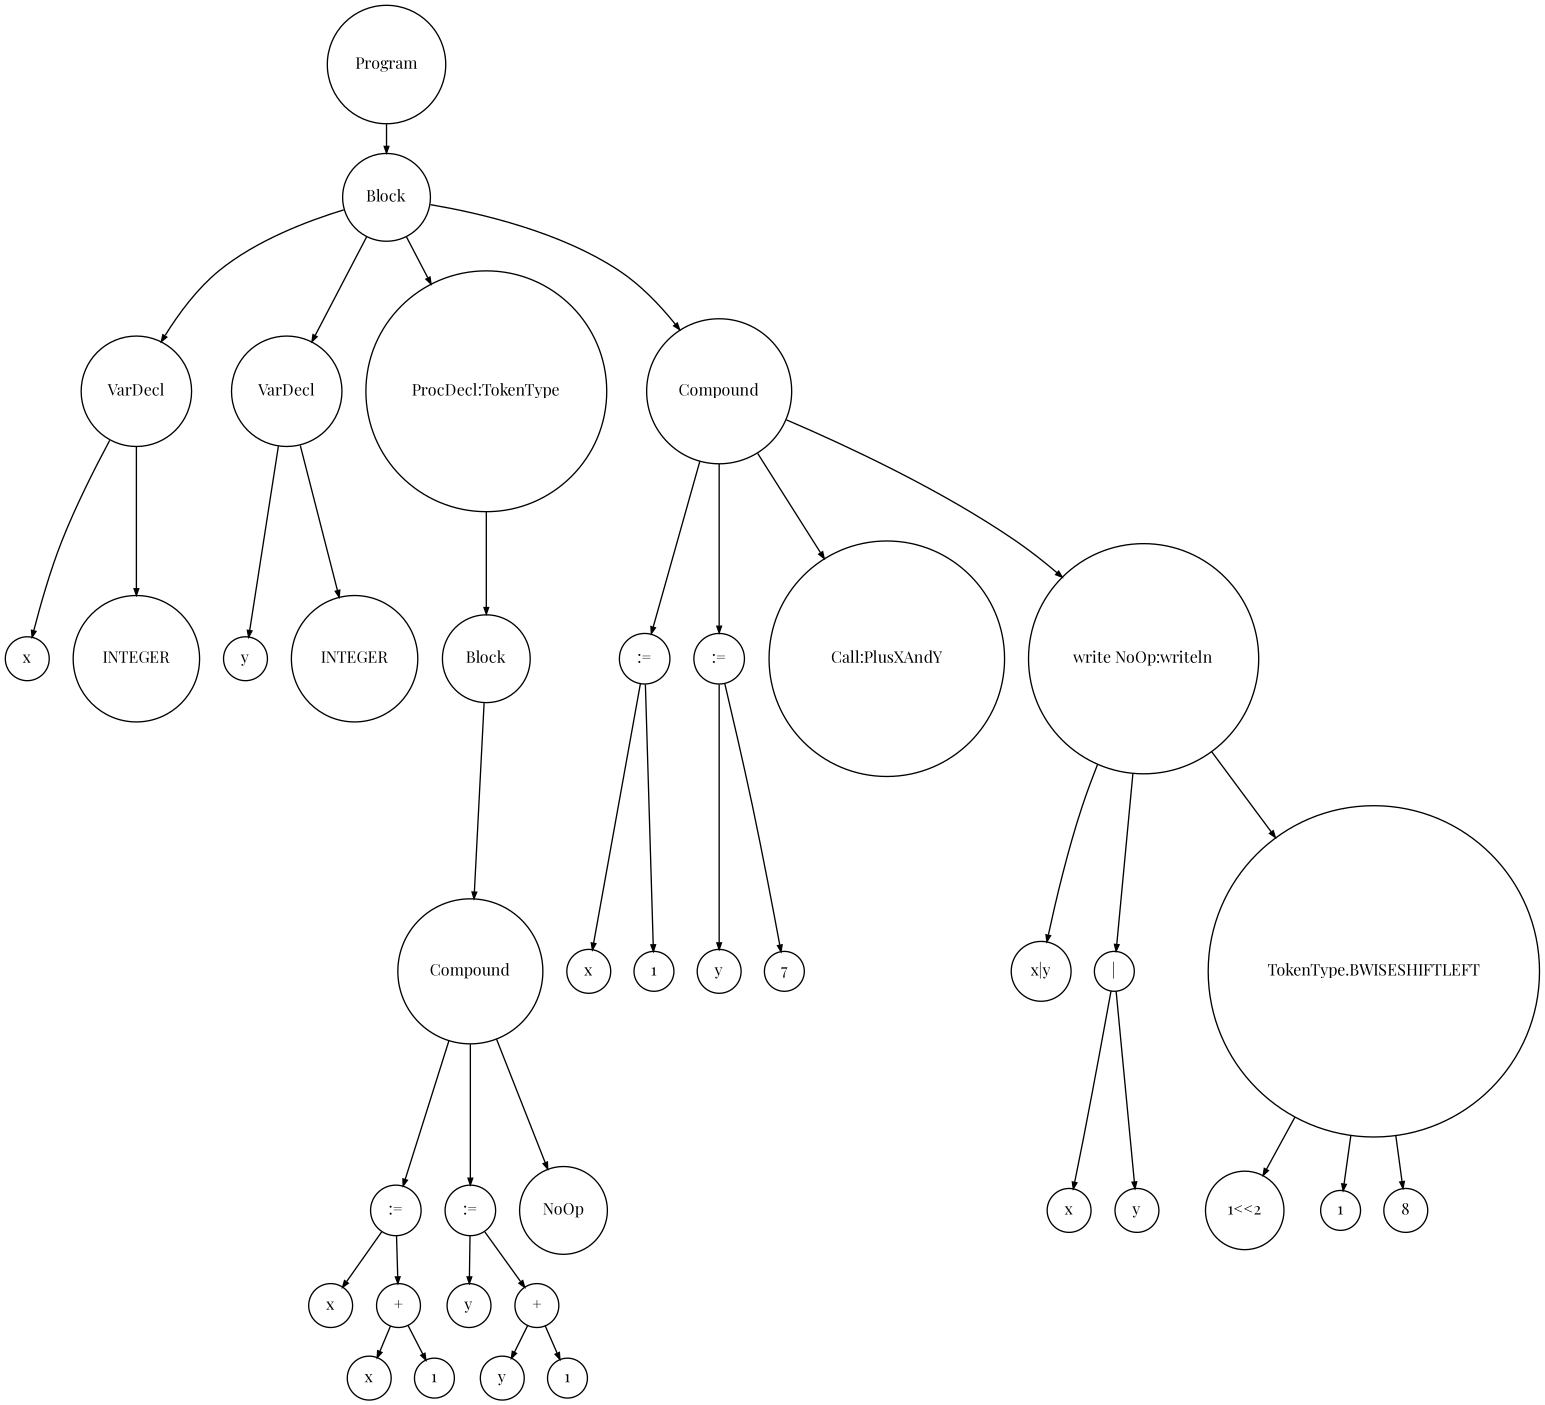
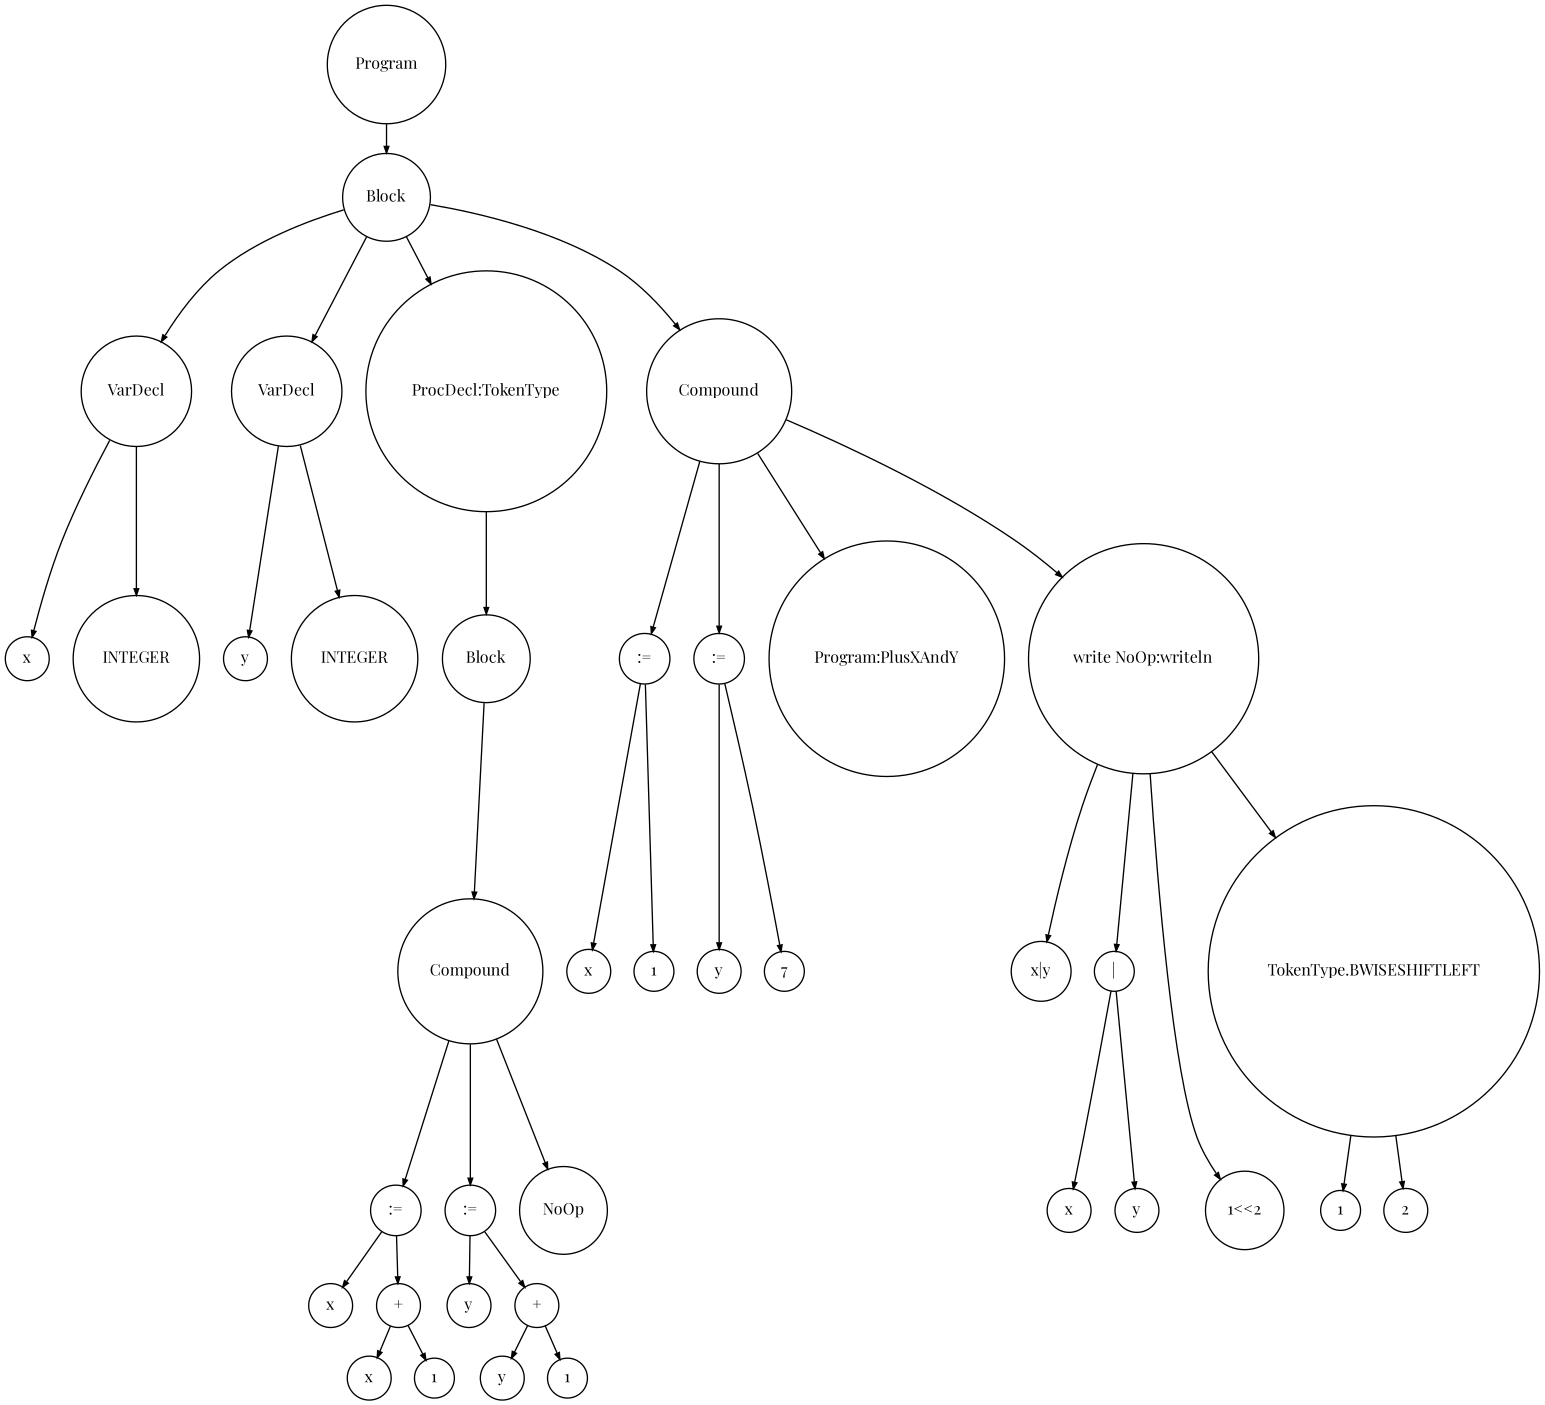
(887, 659) -> (887, 659)
(1281, 1143) -> (1168, 977)
(1406, 1210) -> (1406, 1210)
